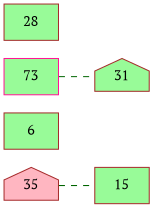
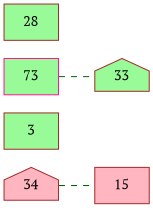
(122, 77) -> (122, 77)
(31, 131) -> (31, 131)
(31, 186) -> (31, 186)
(122, 186) -> (122, 186)
